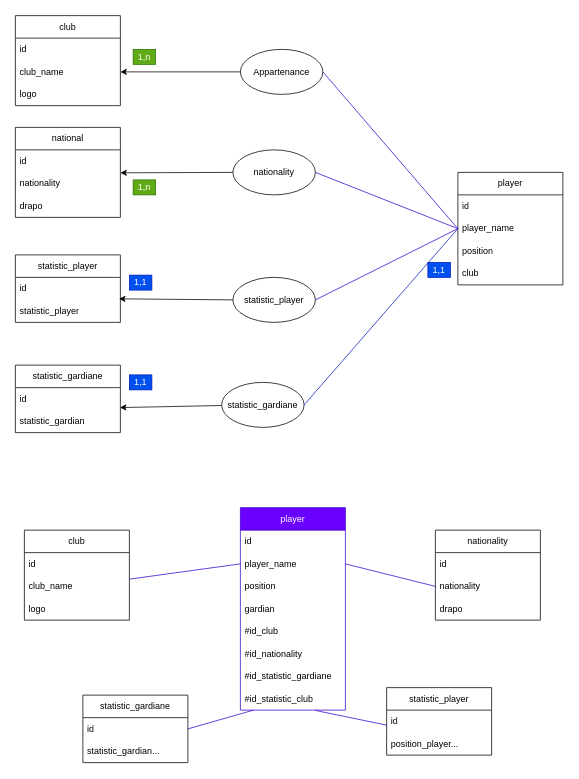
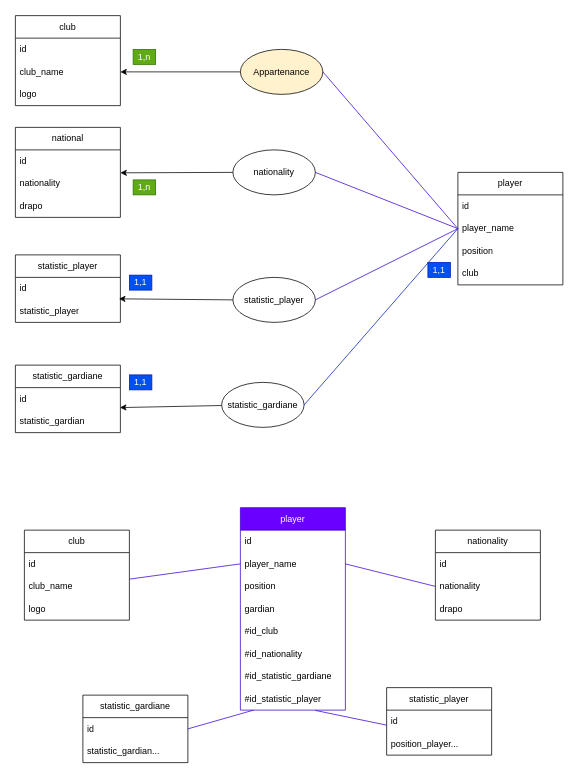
(282, 72) -> (282, 72)
(286, 699) -> (291, 699)
